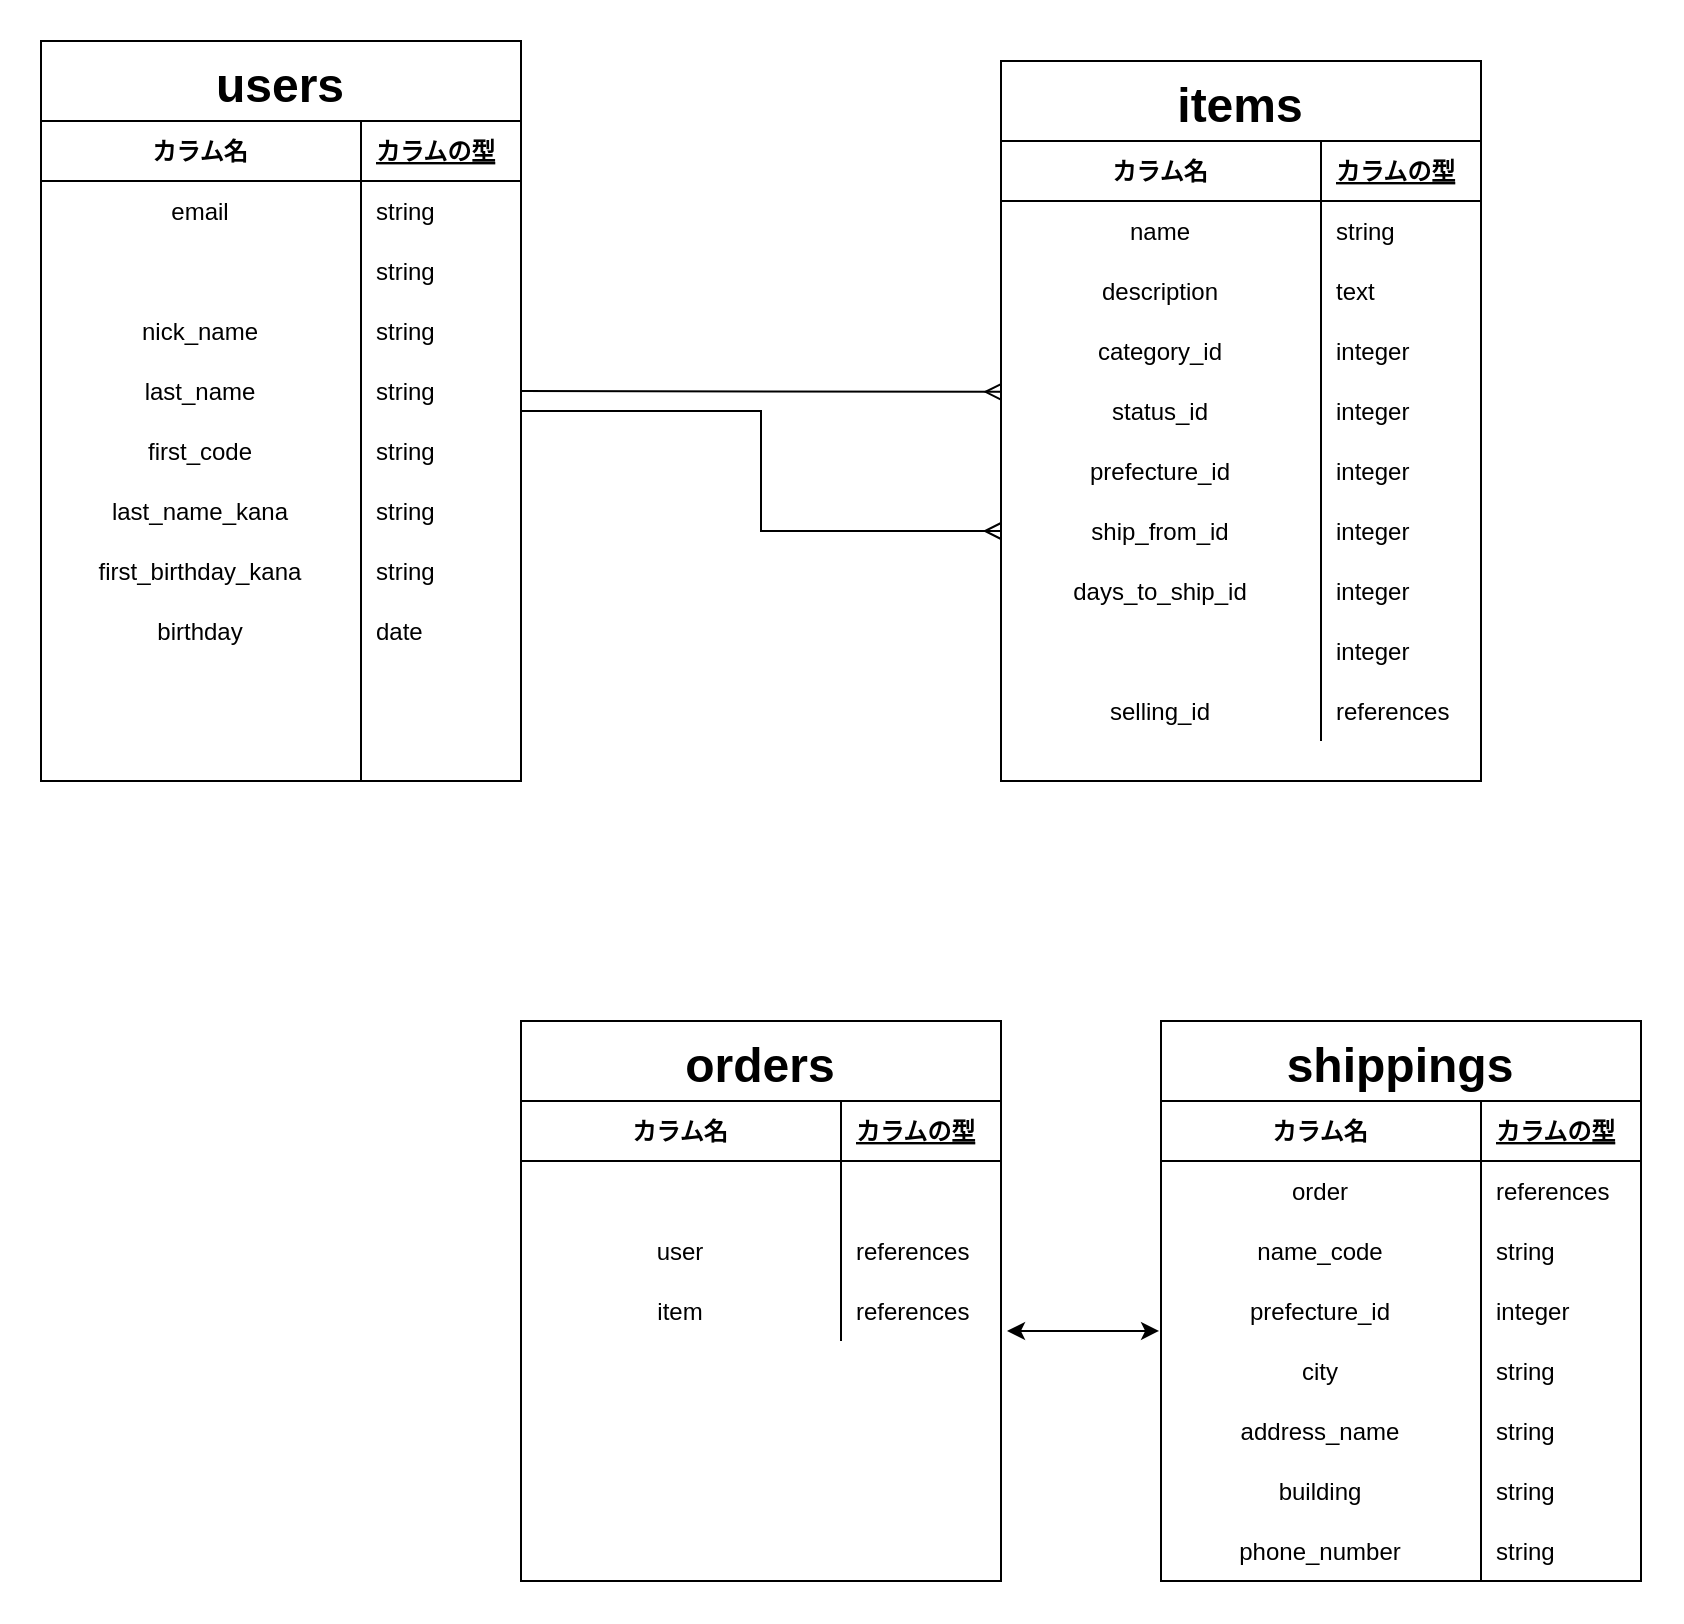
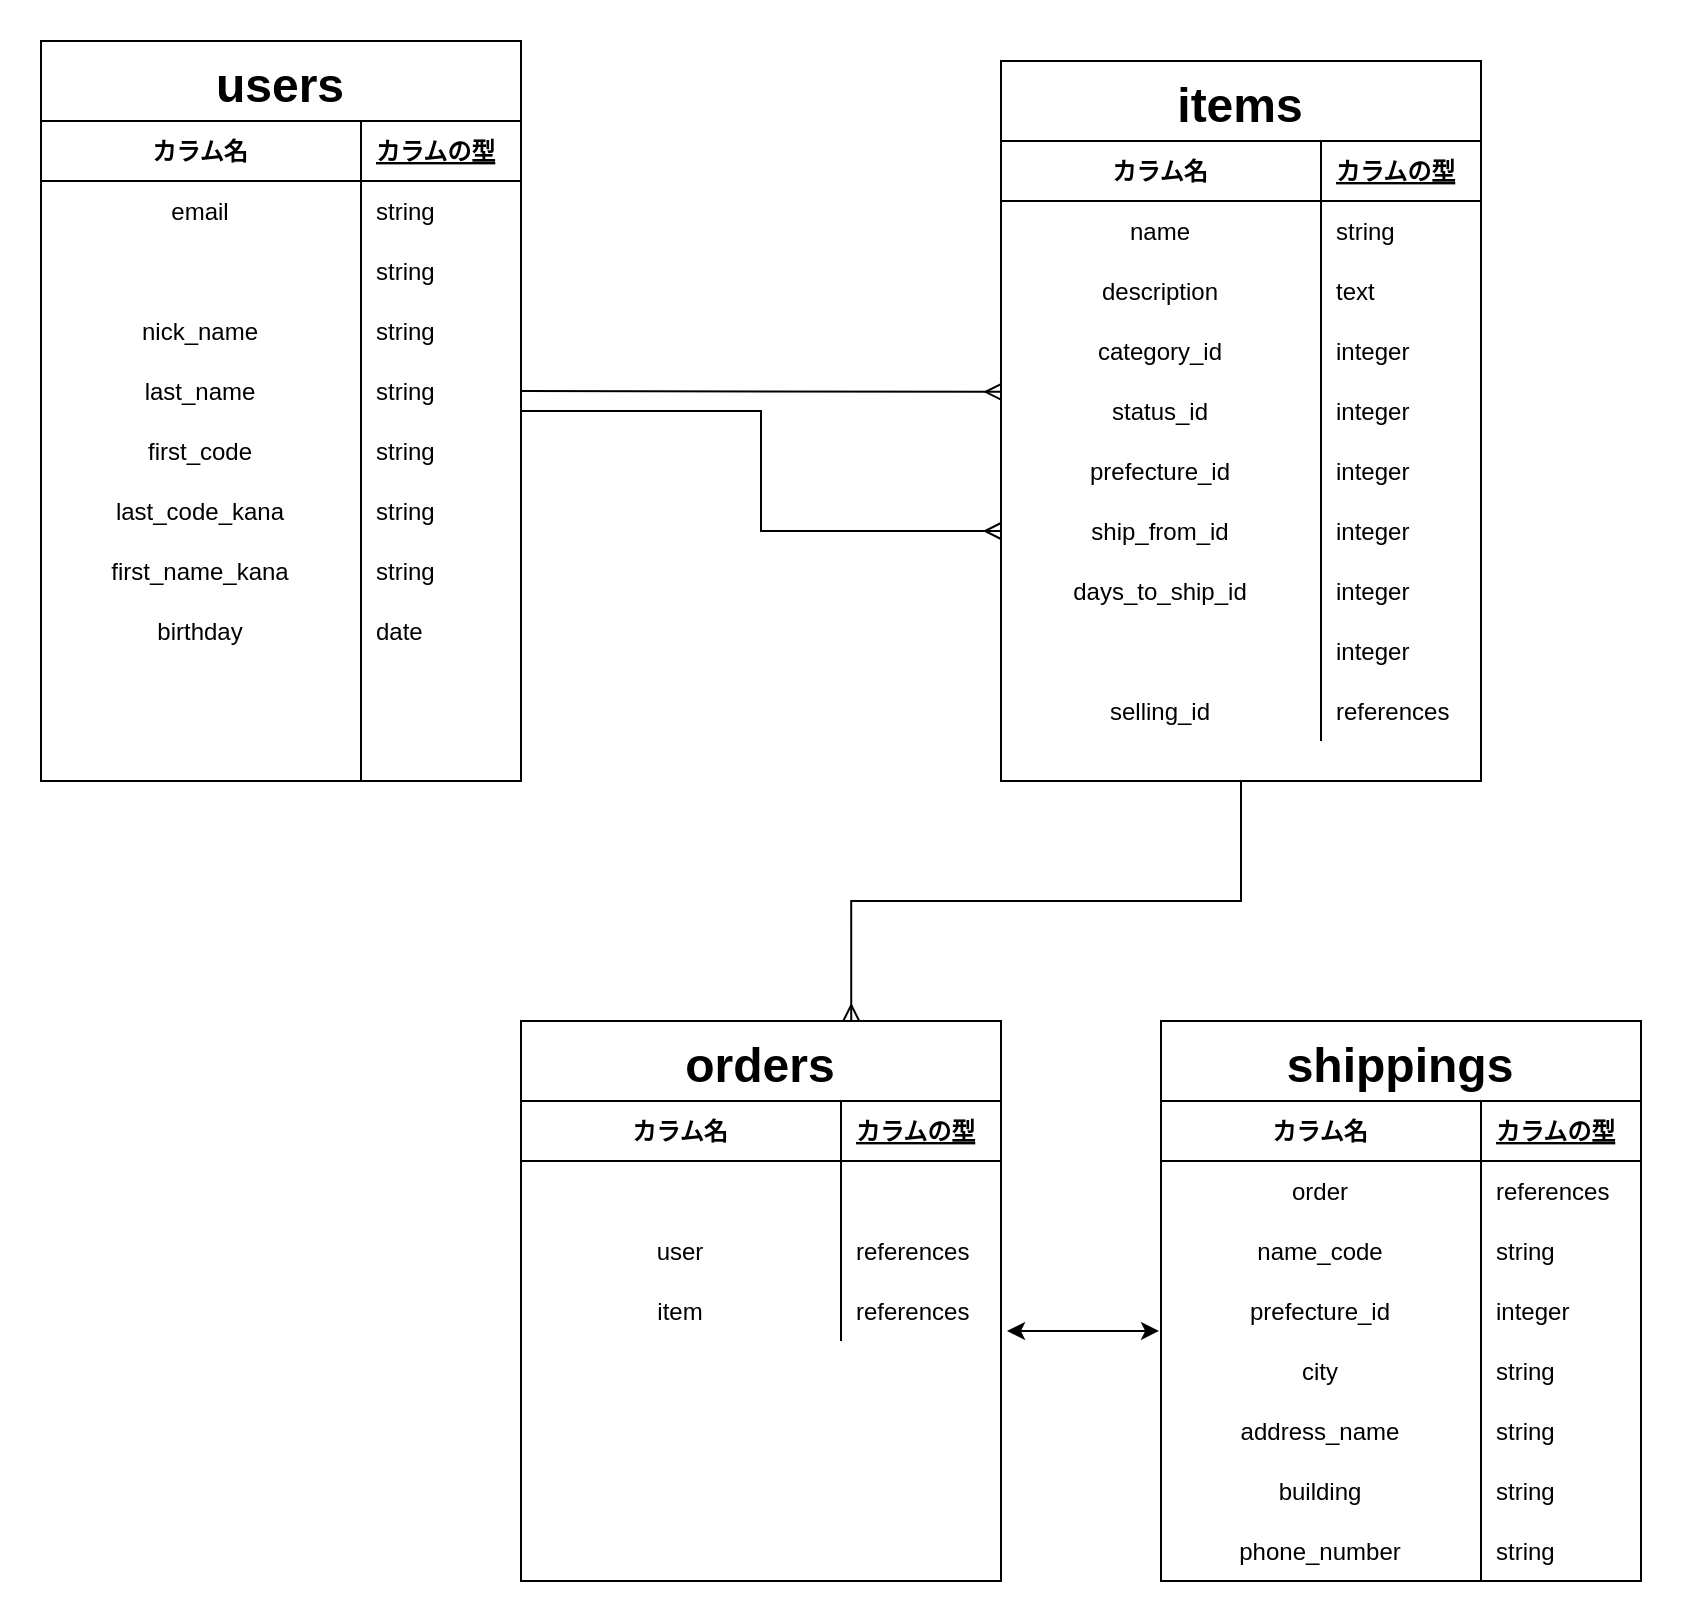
(200, 512) -> (200, 512)
(200, 572) -> (200, 572)
none -> (1045, 901)
